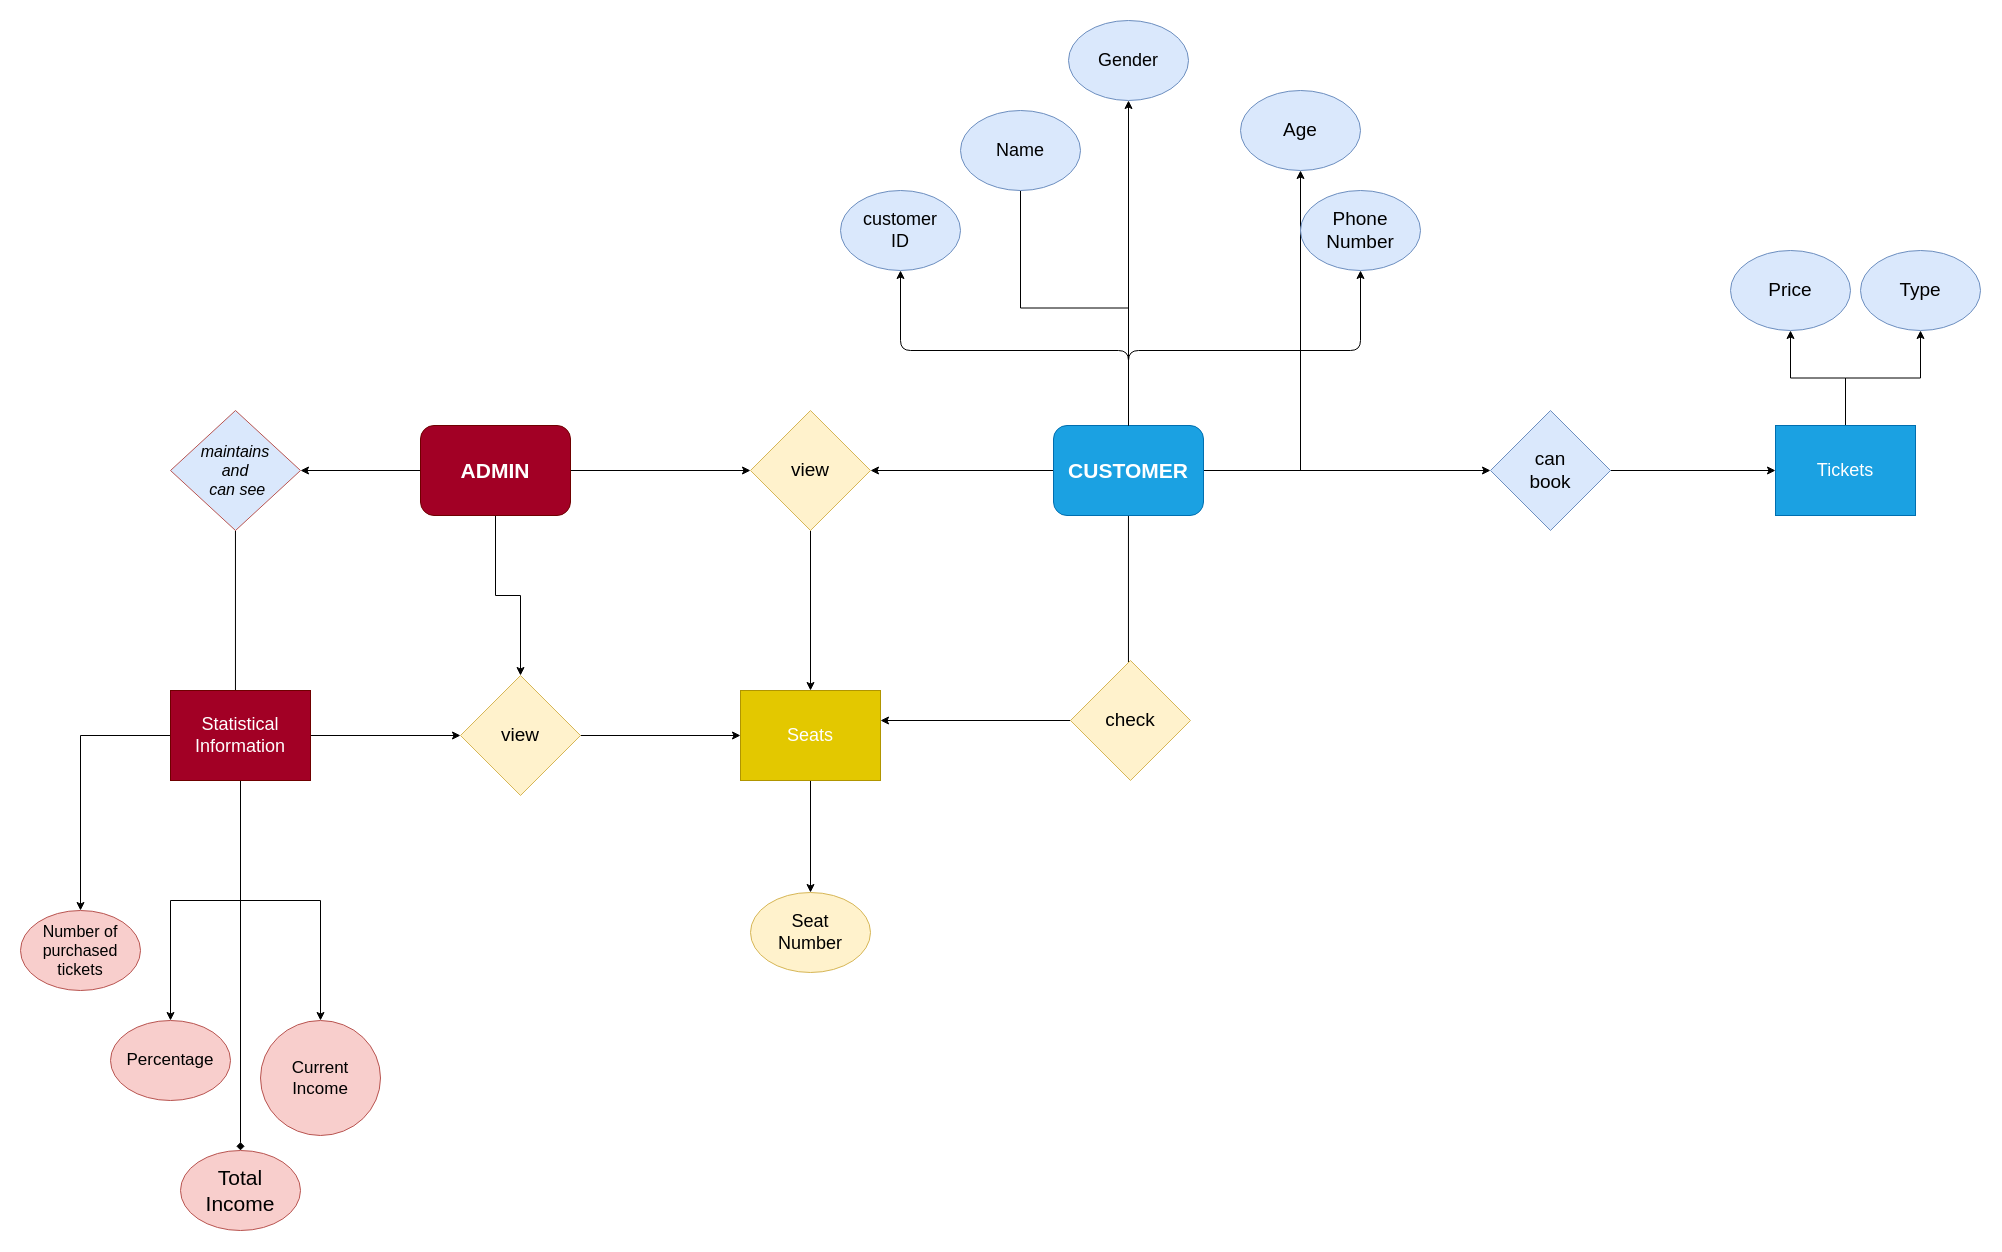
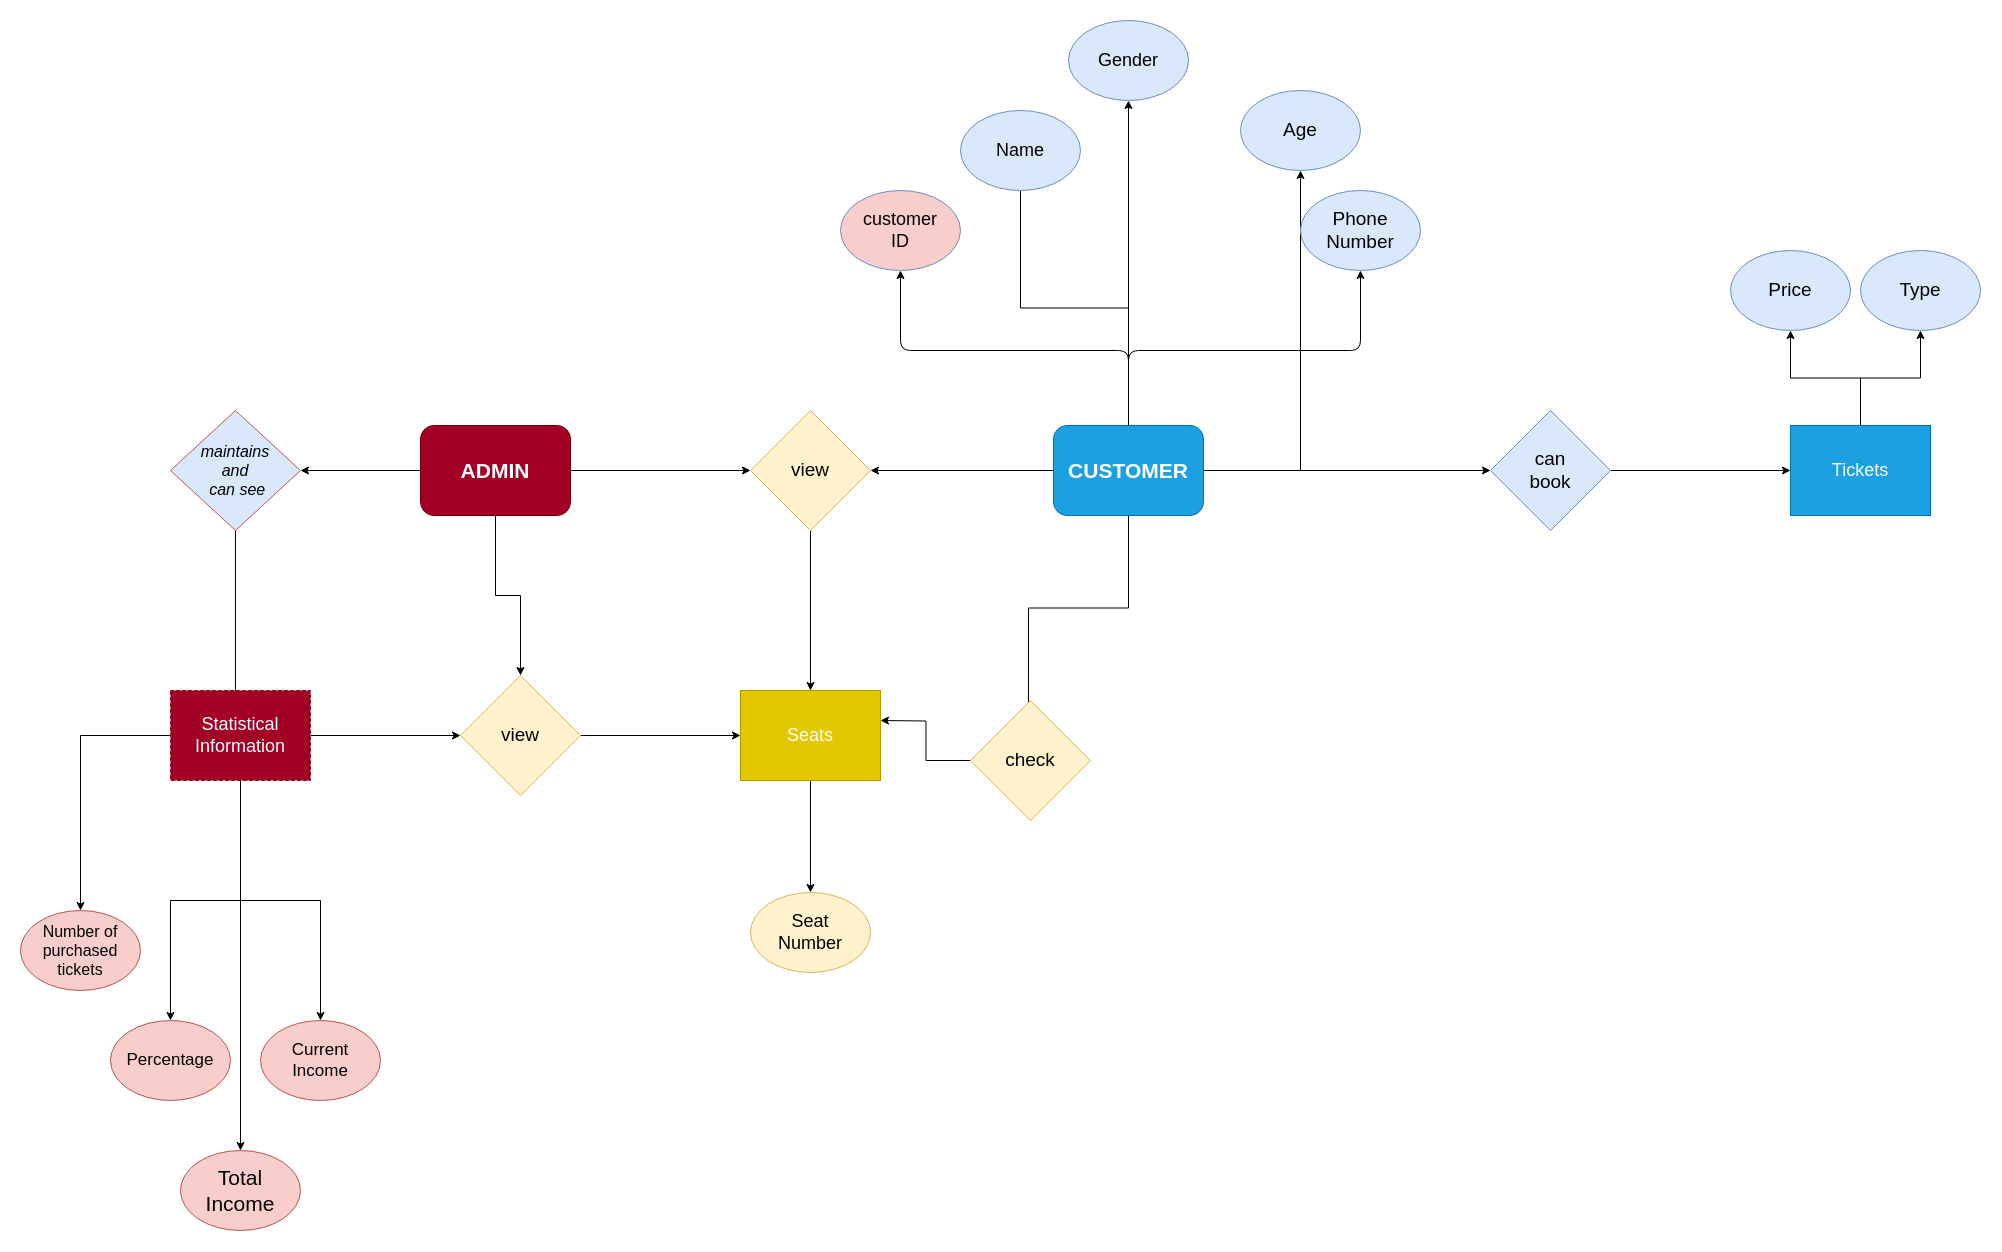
(901, 231) -> (901, 231)
(1846, 471) -> (1861, 471)
(1131, 721) -> (1031, 761)
(241, 736) -> (241, 736)
(321, 1078) -> (321, 1061)
(241, 1142) -> (241, 1142)
